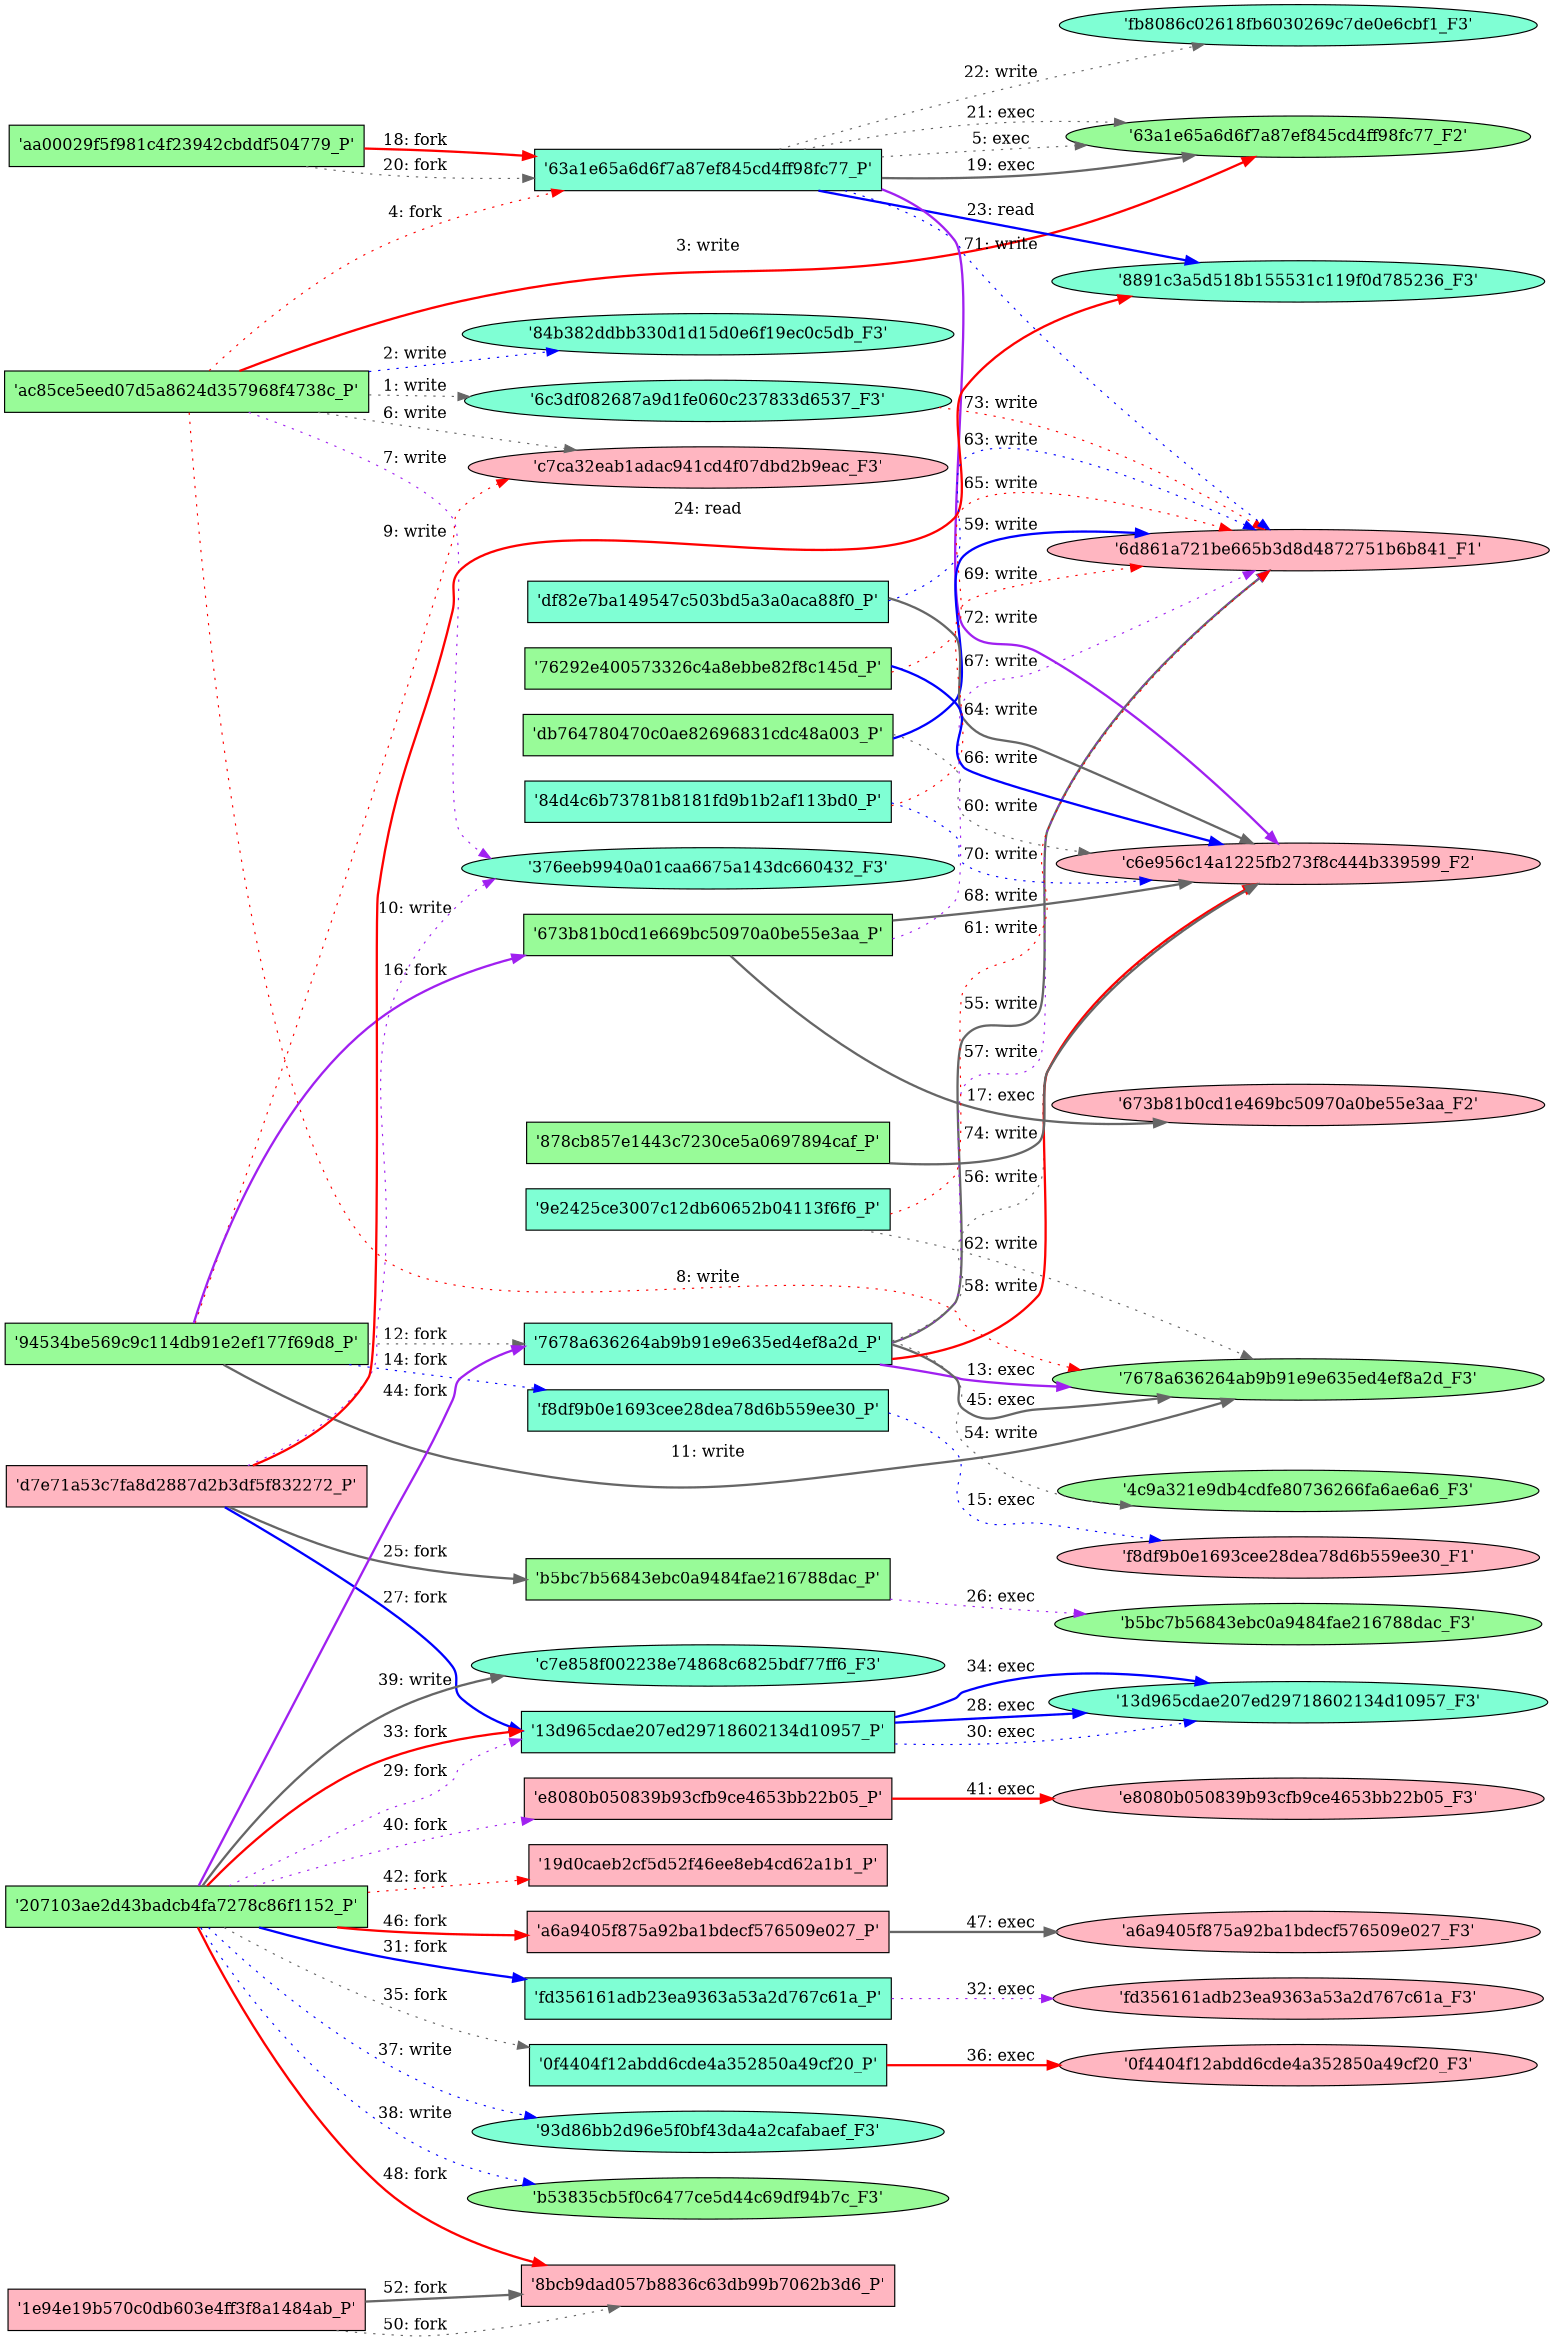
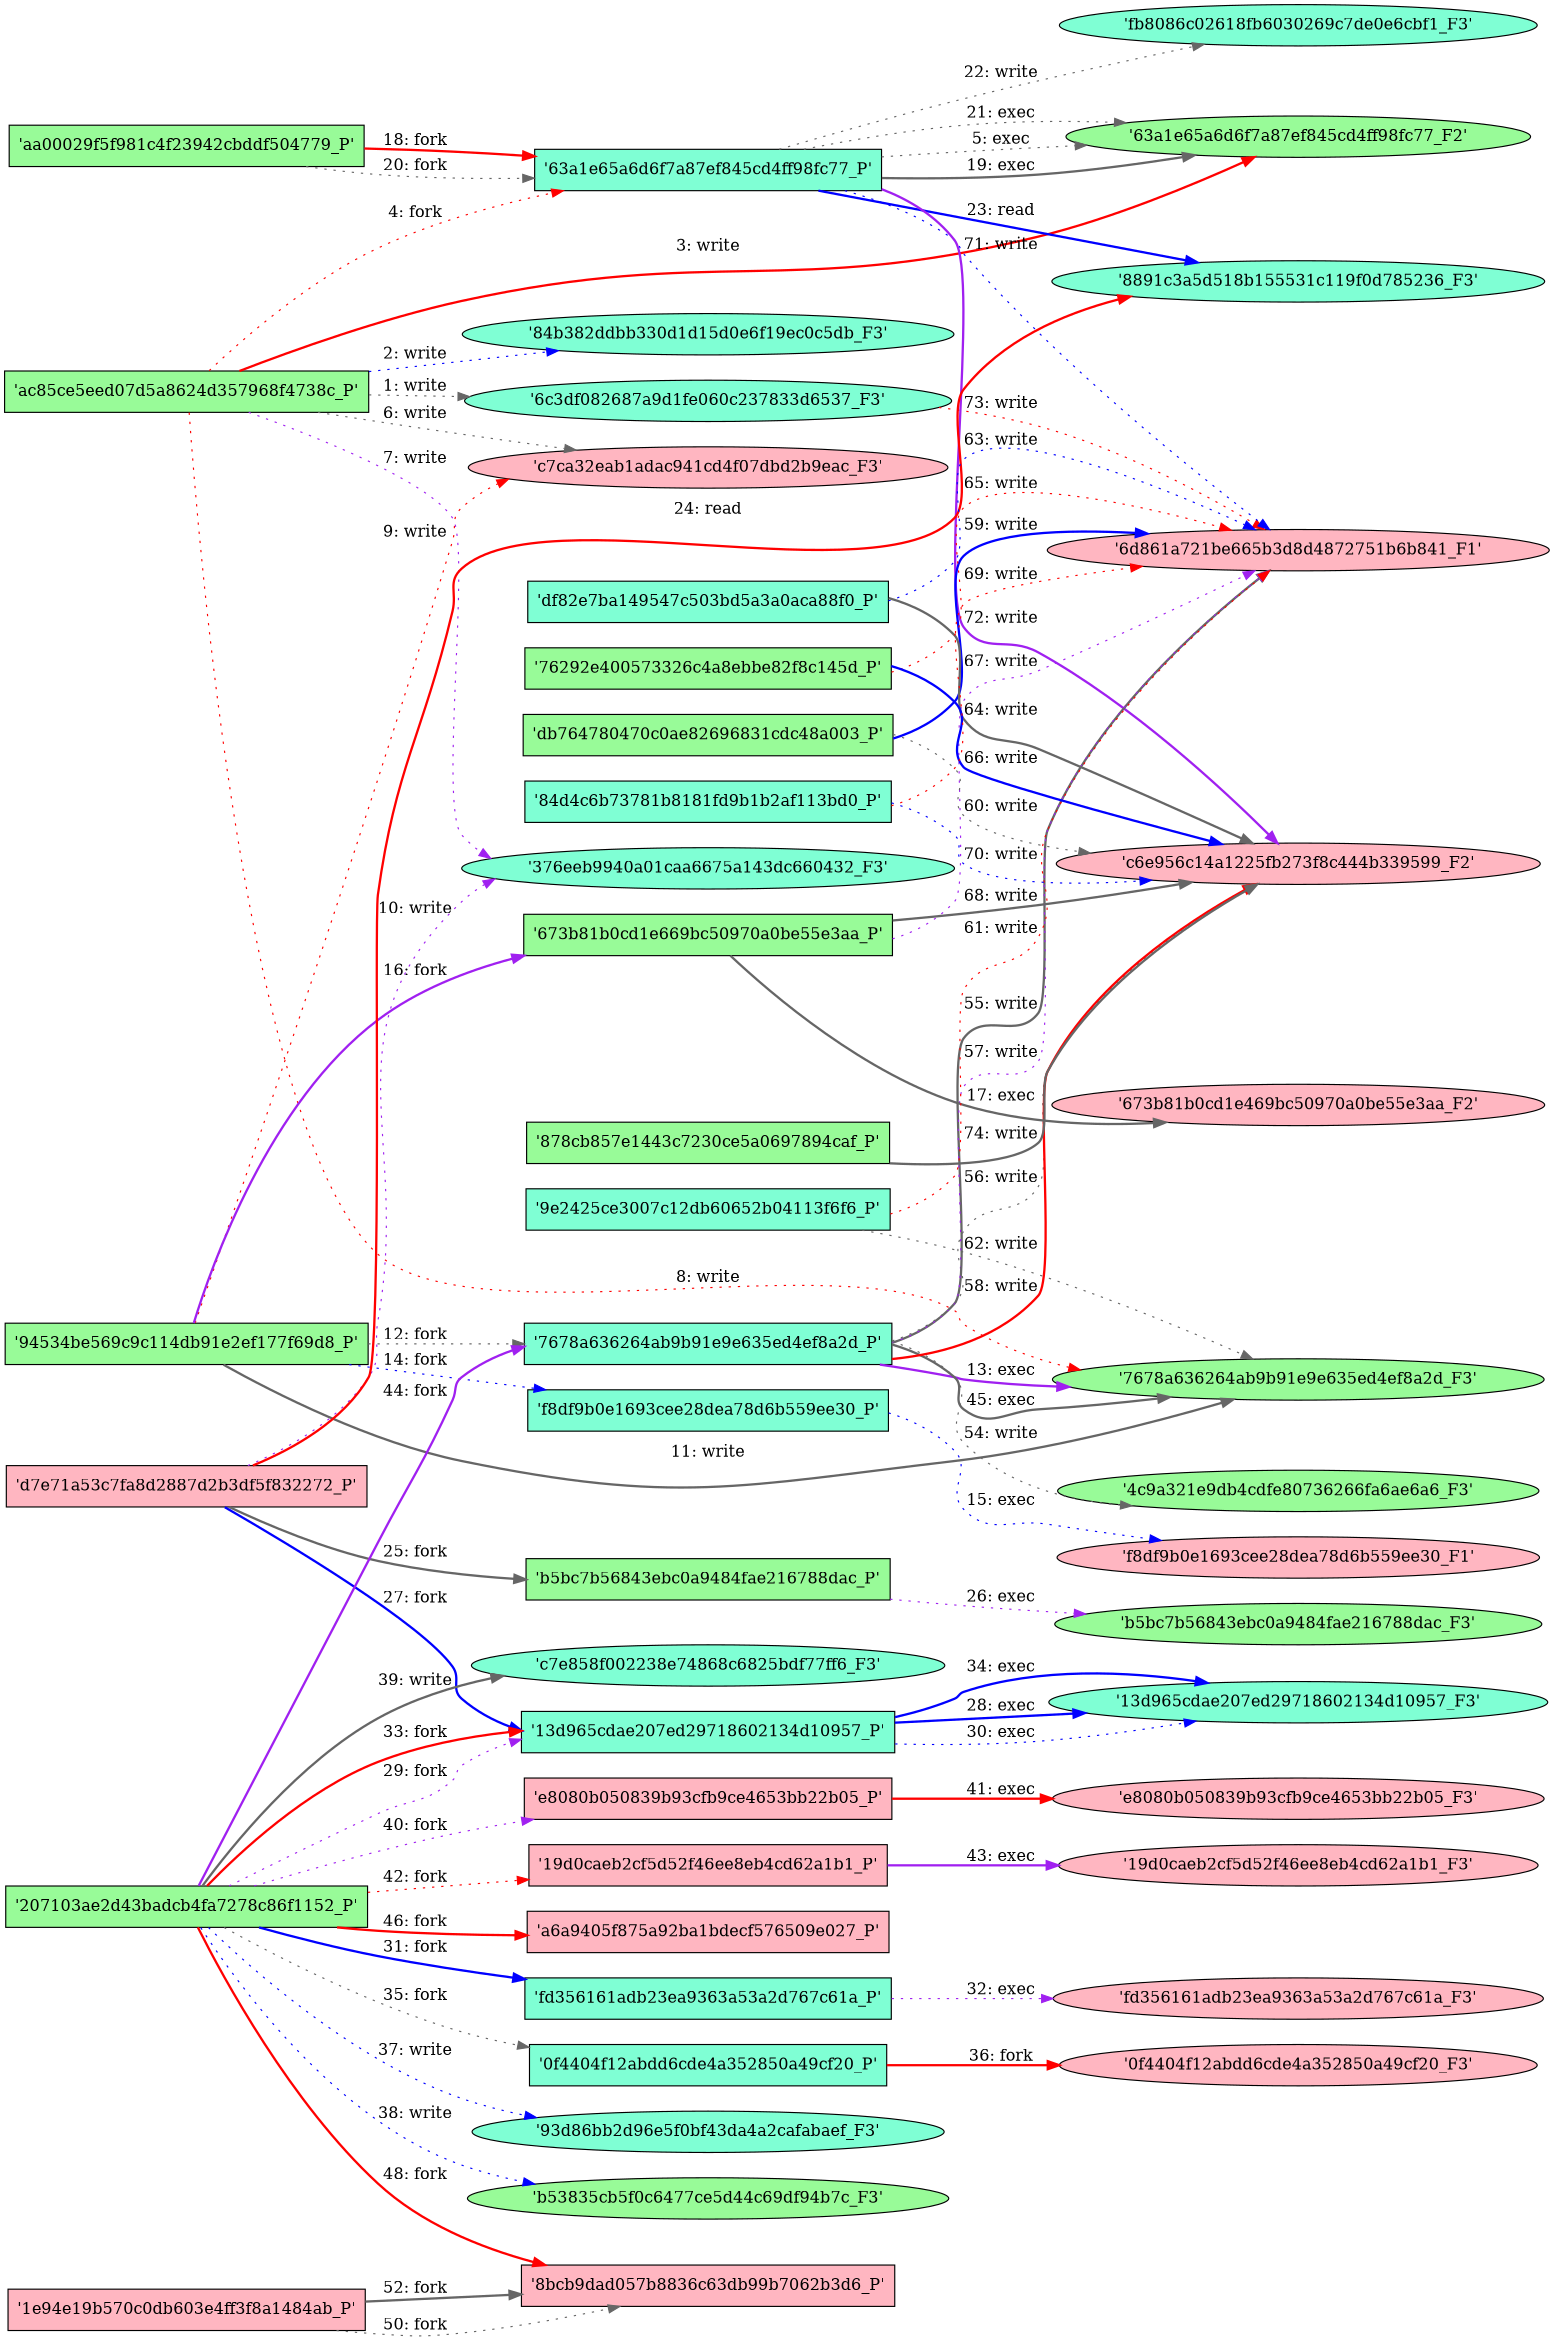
none -> (1298, 1865)
(1298, 1932) -> none
(1001, 2057) -> (1001, 2057)
